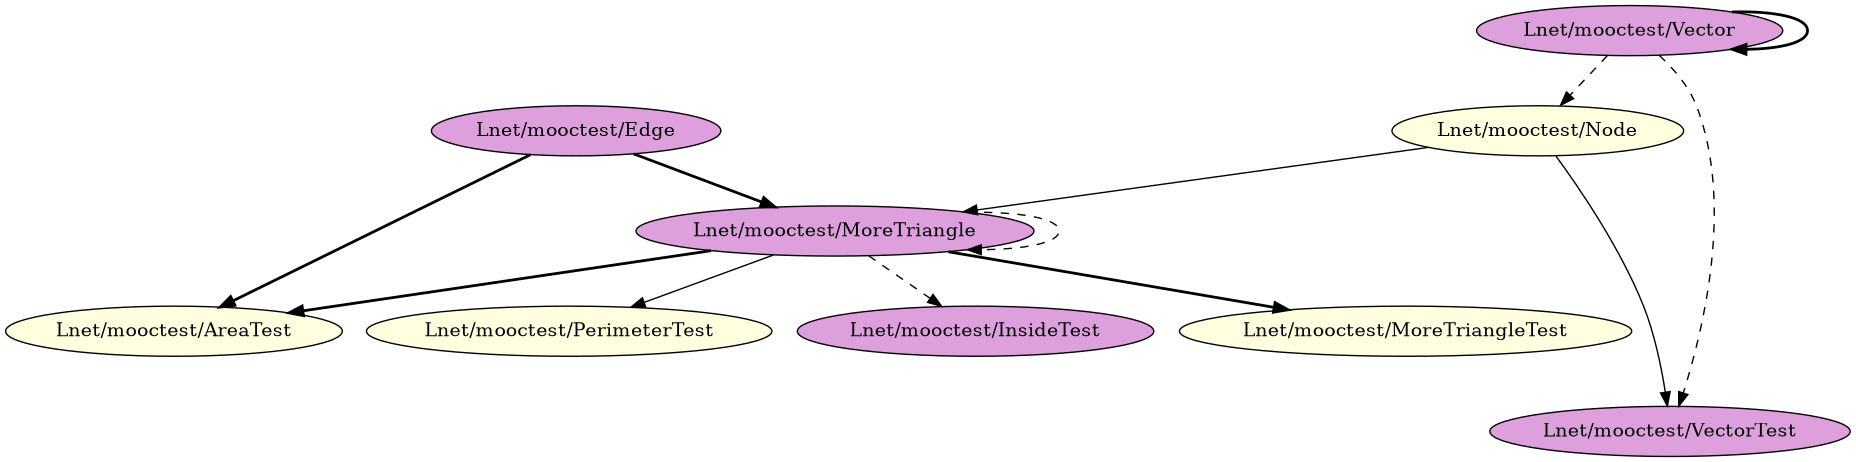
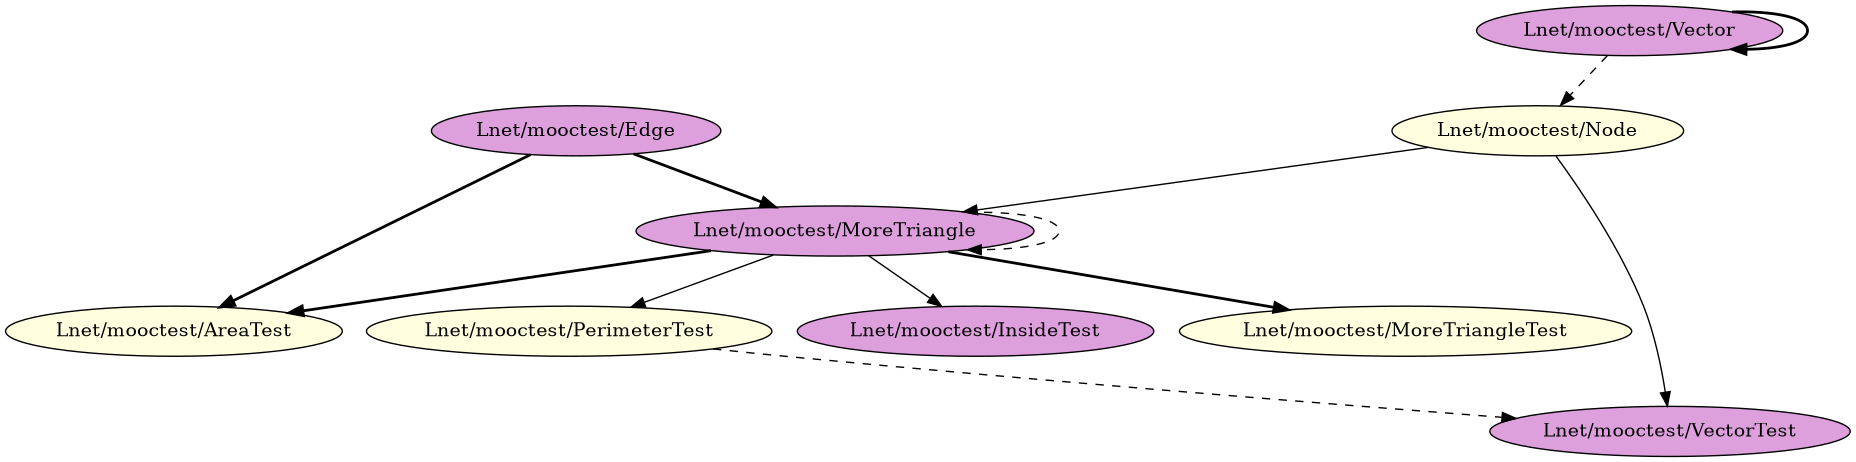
(1714, 218) -> (1107, 385)
(899, 277) -> (899, 277)
